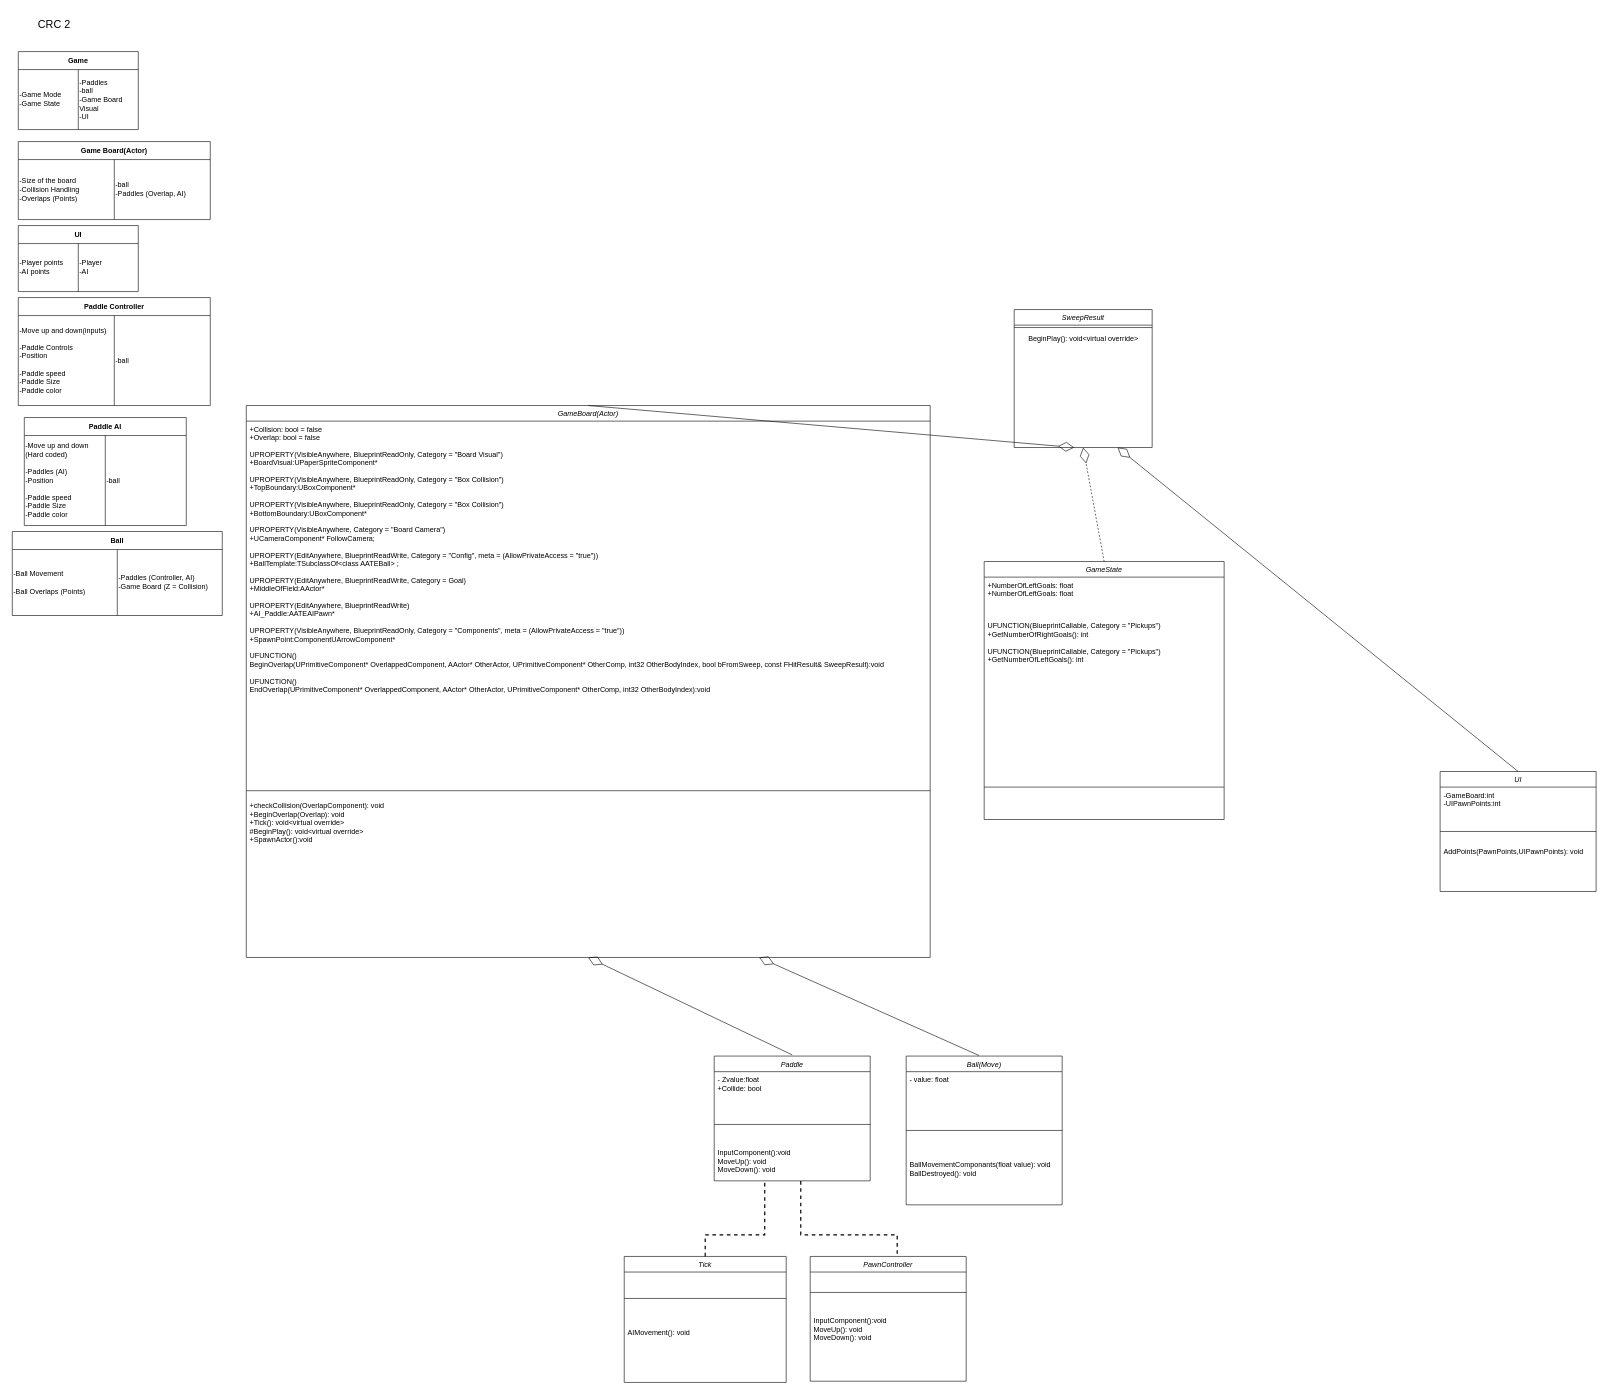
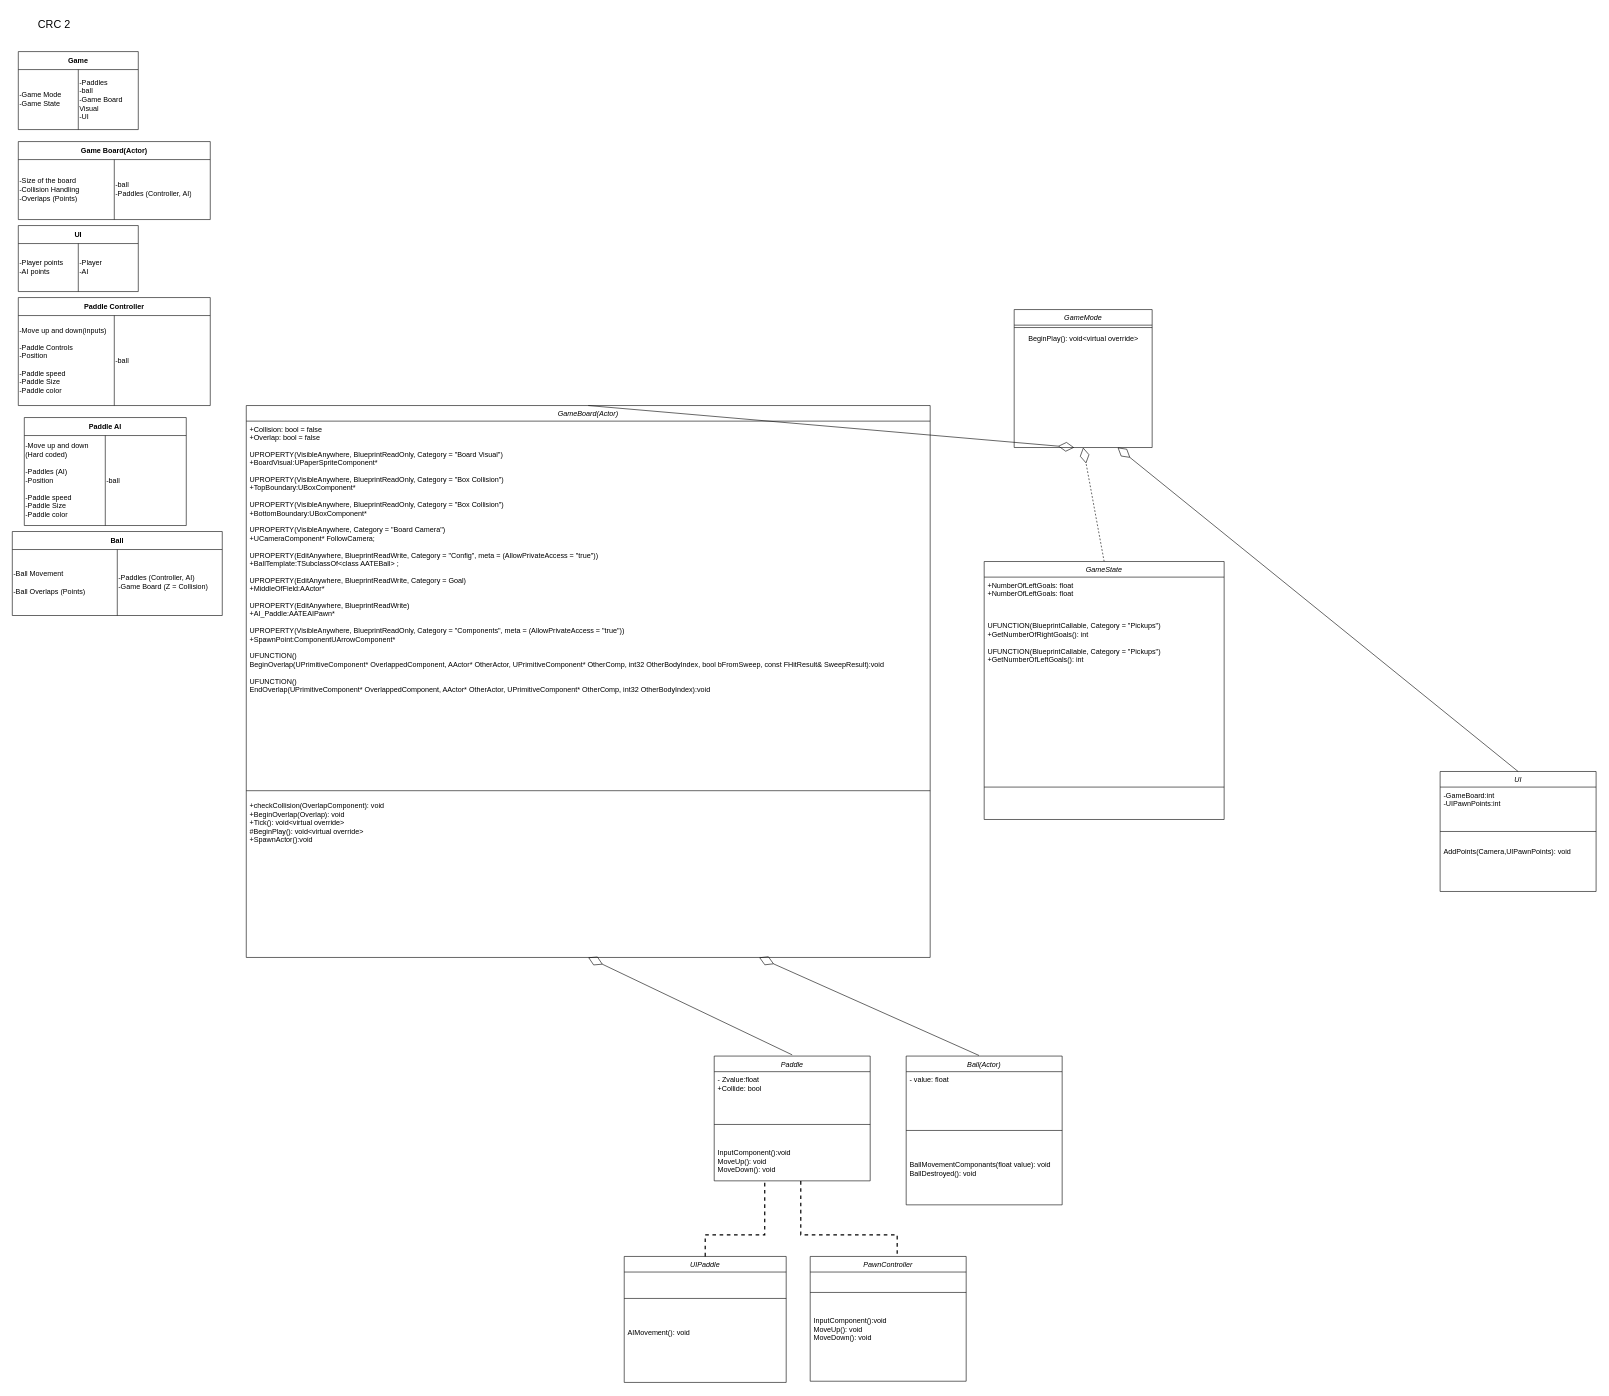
(155, 189) -> (160, 189)
(1083, 317) -> (1083, 317)
(1518, 851) -> (1511, 851)
(984, 1064) -> (984, 1064)
(705, 1264) -> (705, 1264)
